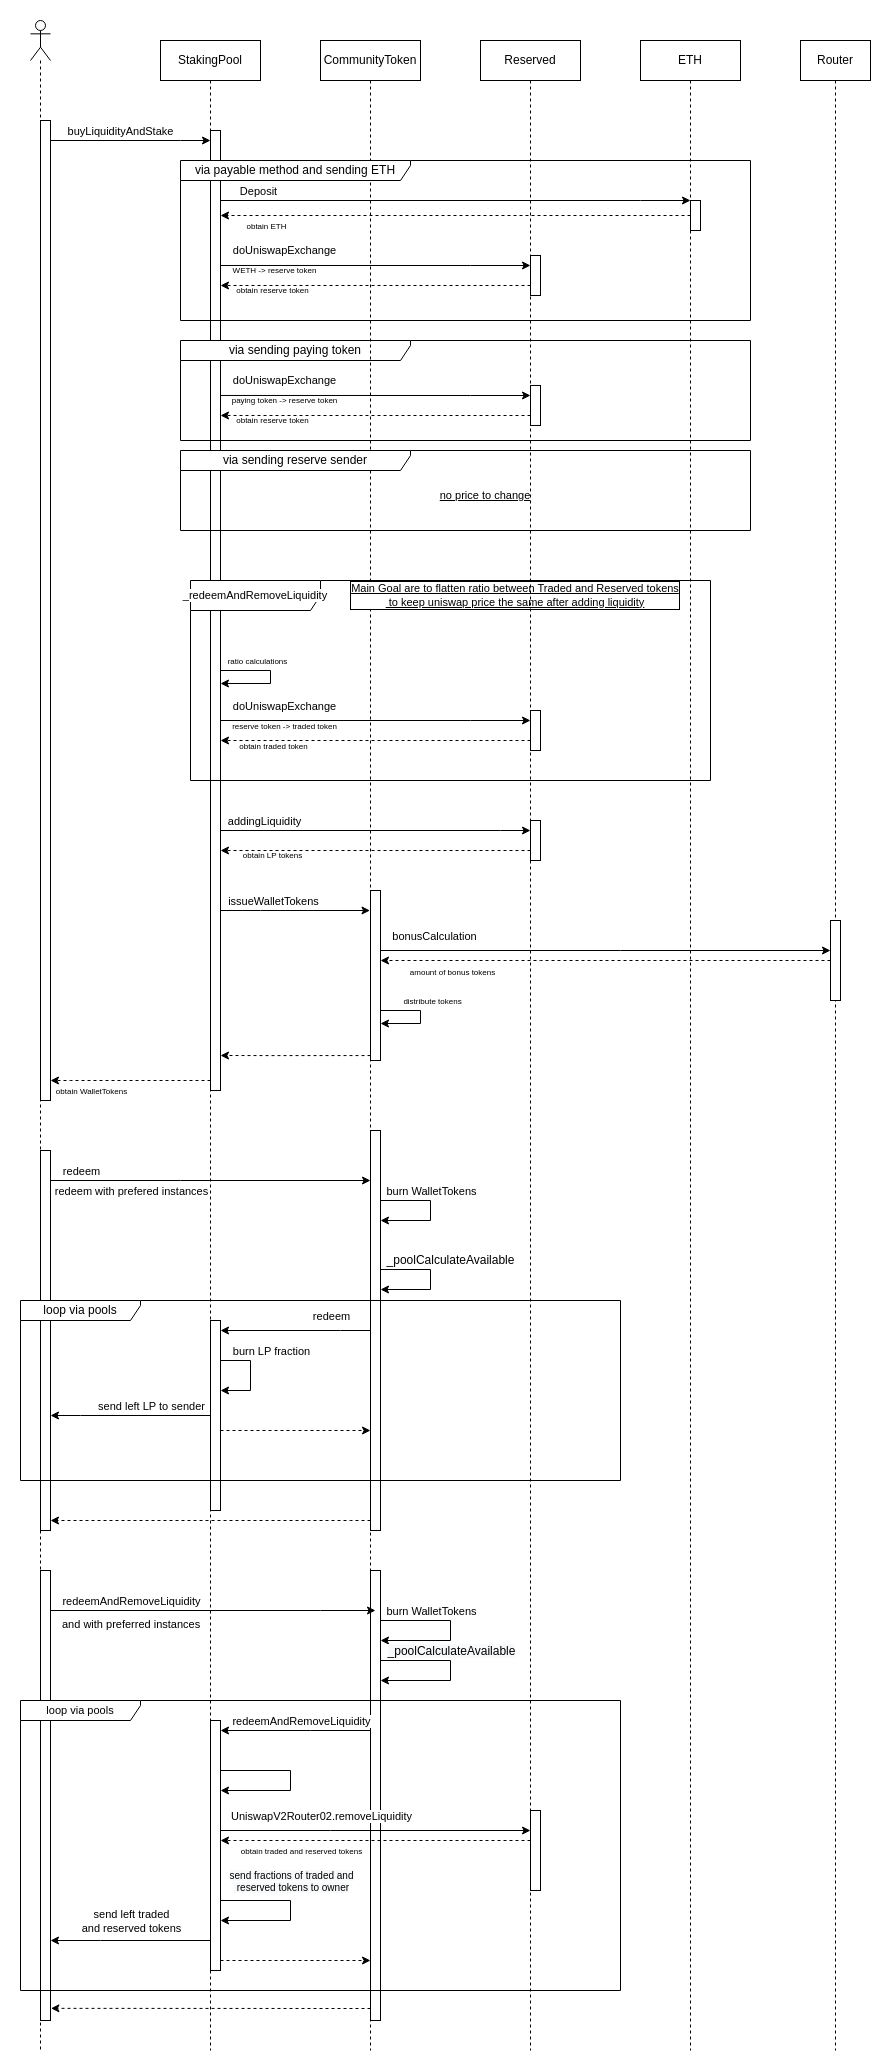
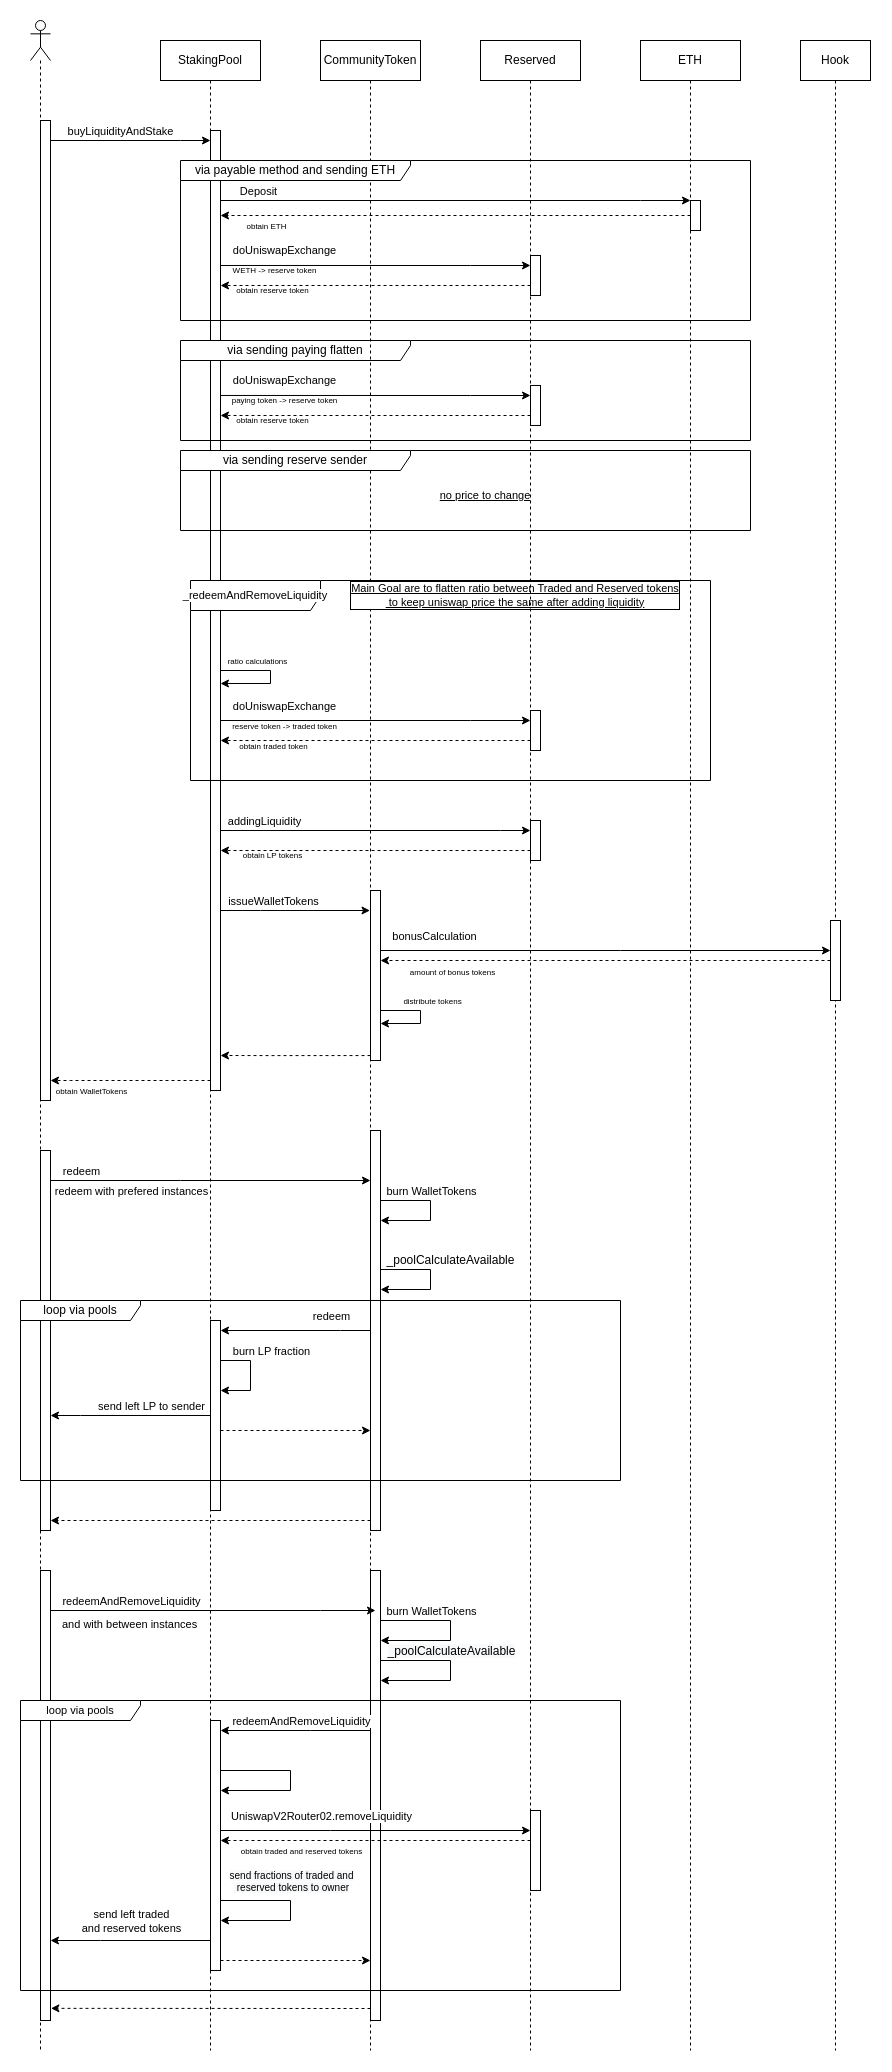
(836, 61) -> (836, 61)
(296, 351) -> (296, 351)
(142, 1632) -> (142, 1632)
